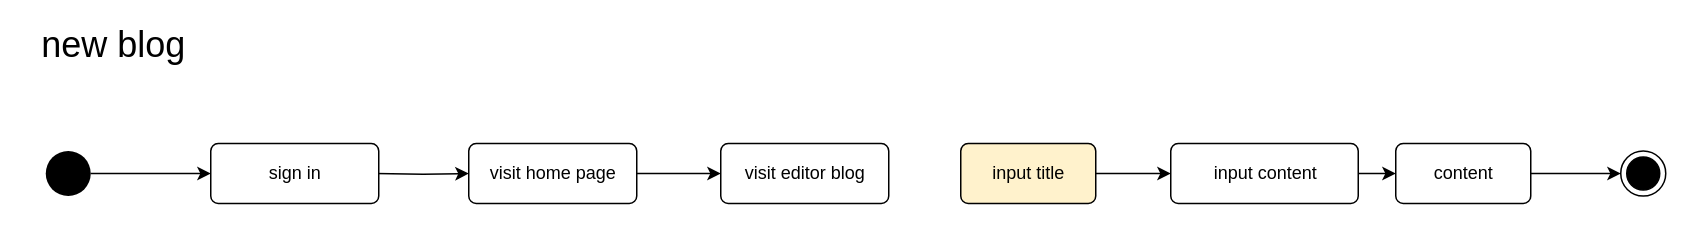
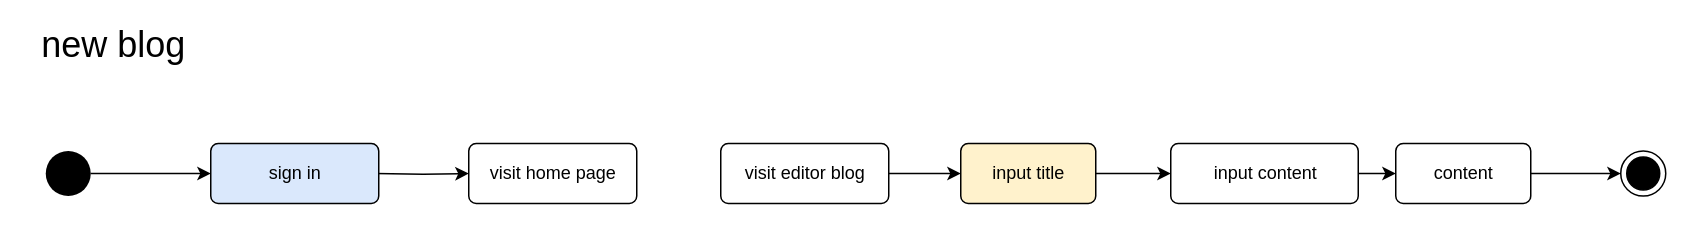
(295, 173) -> (295, 173)
(674, 173) -> none
none -> (920, 173)
